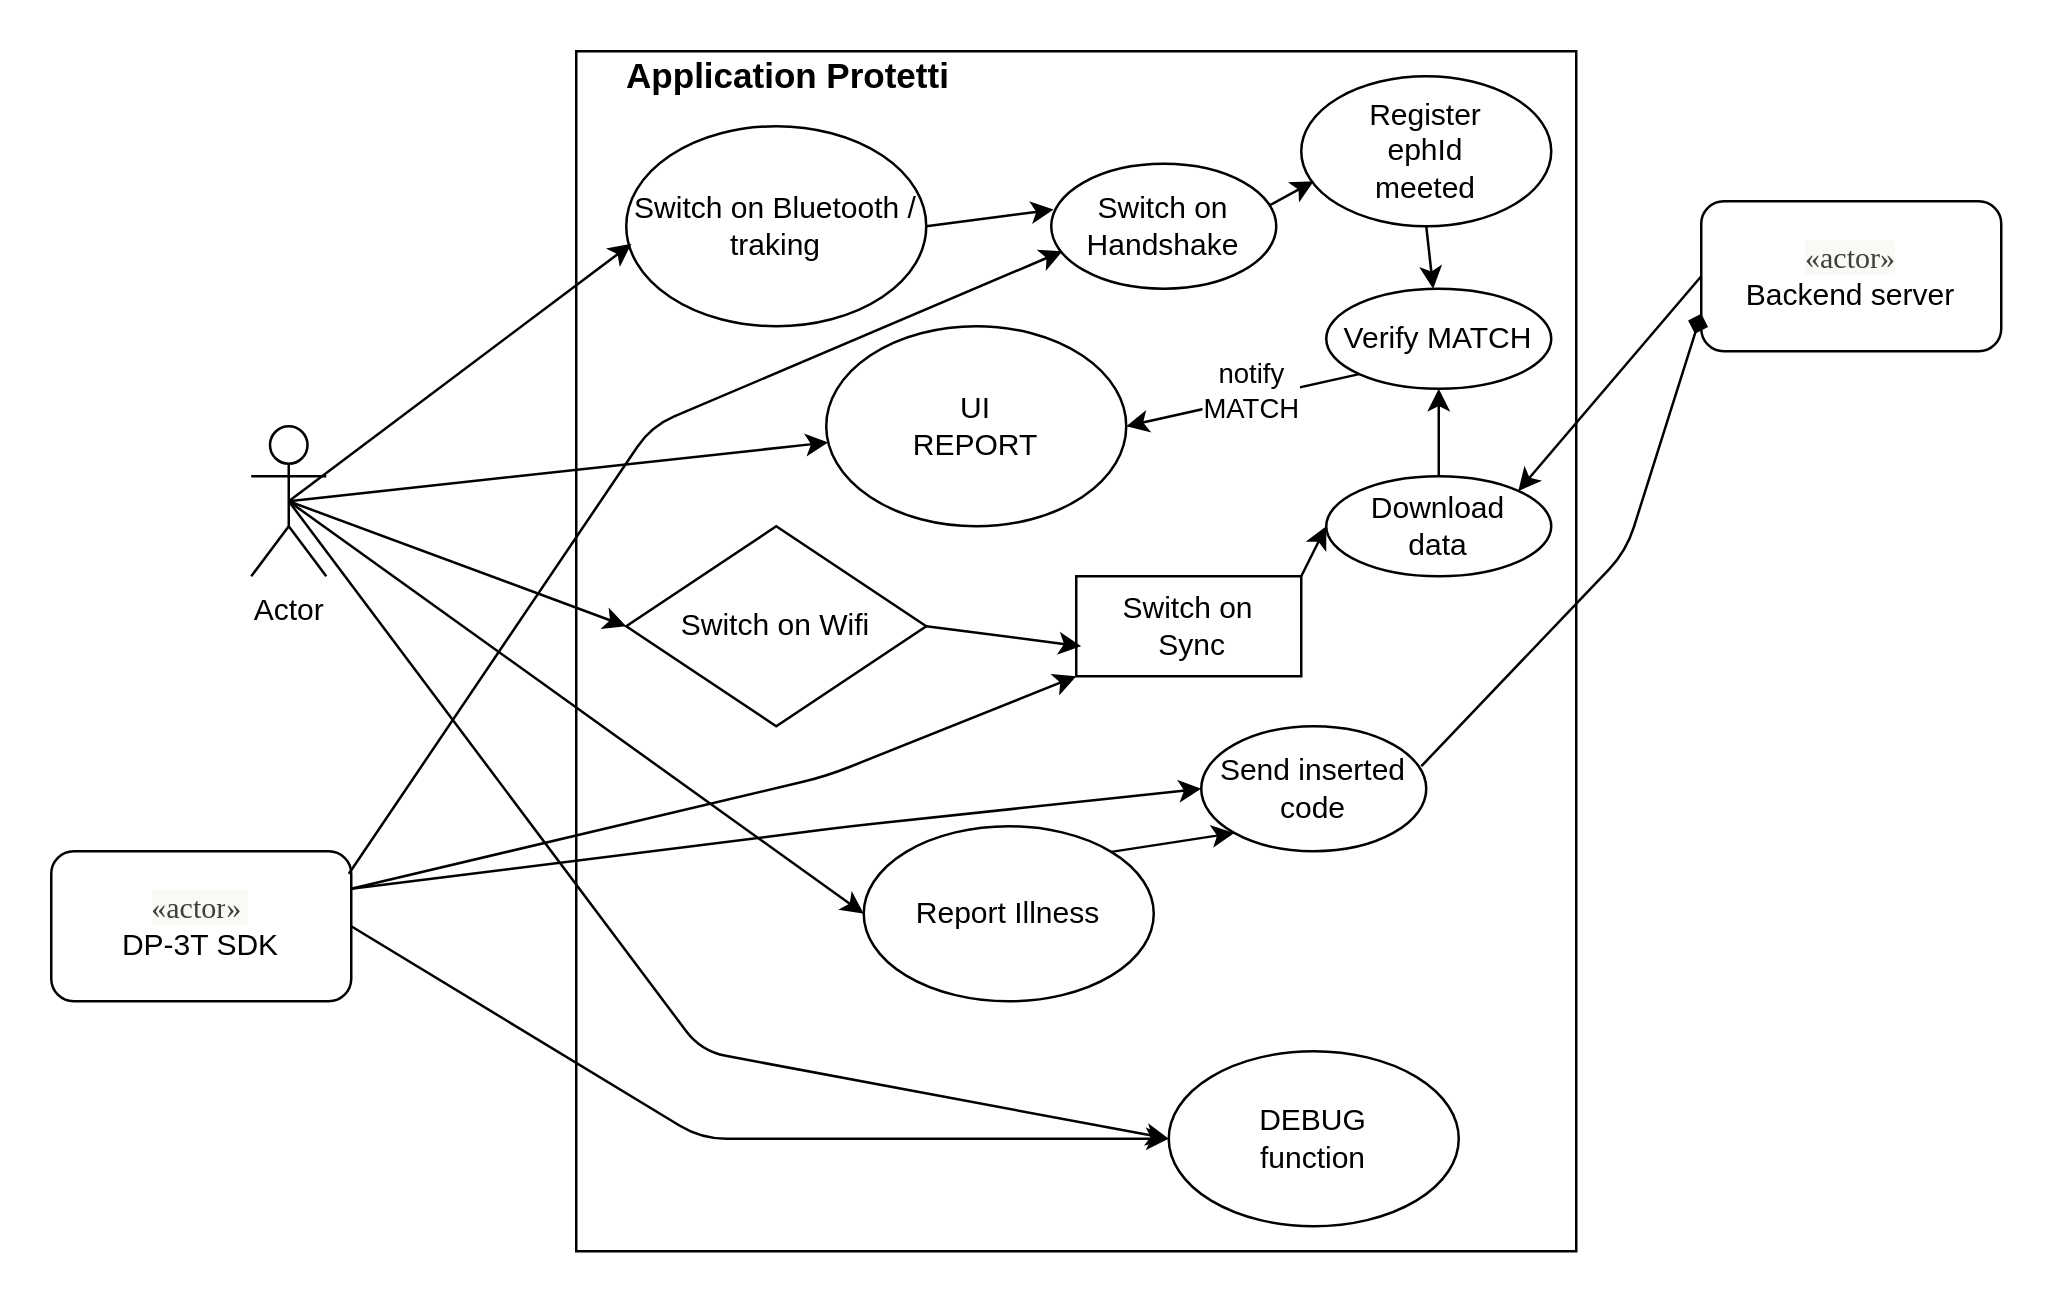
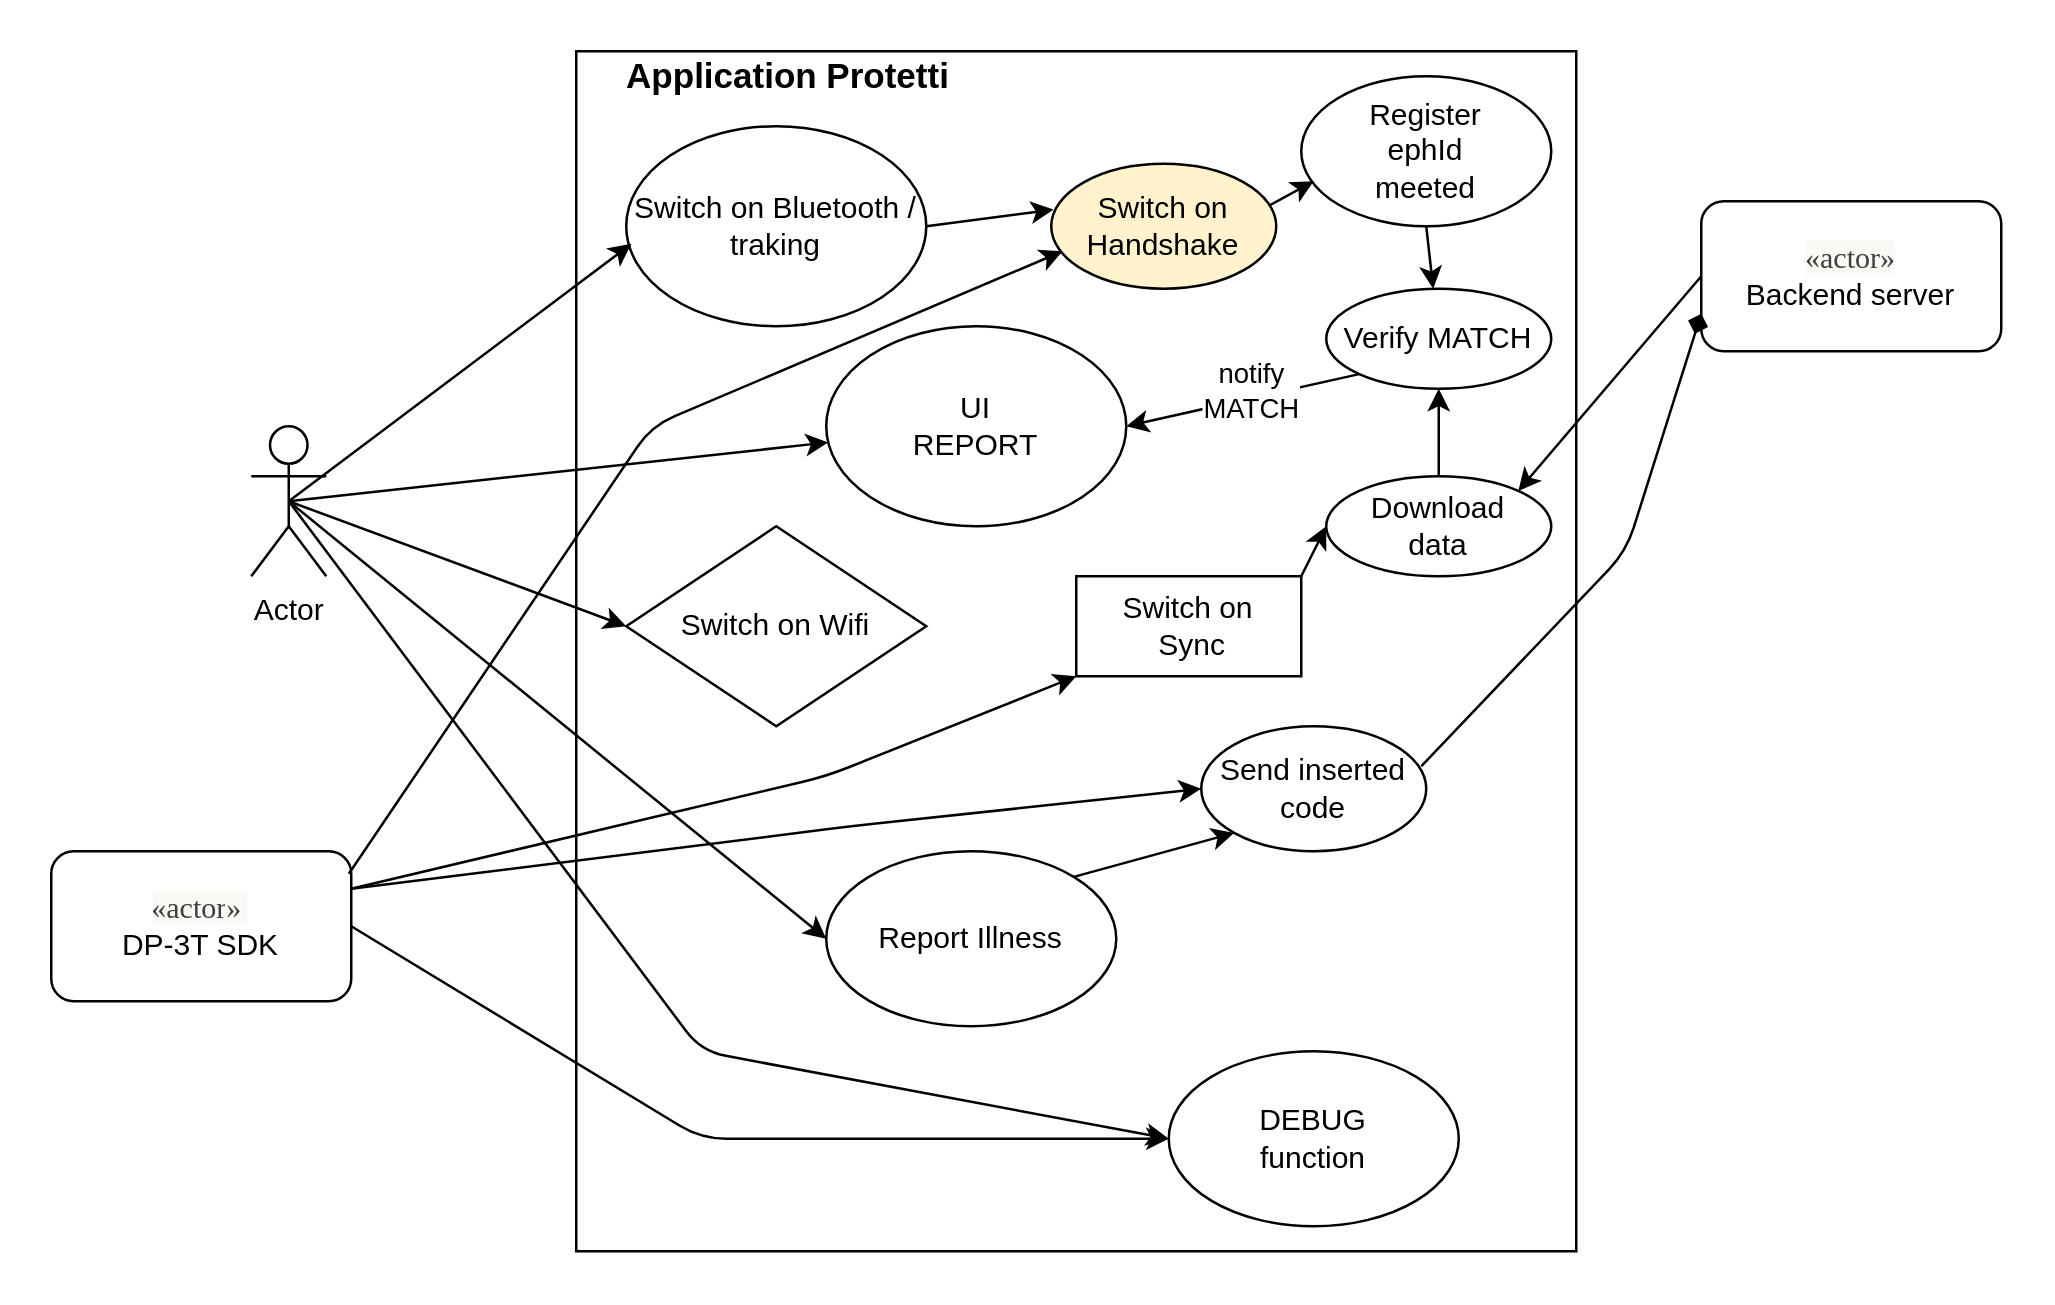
(1164, 226) -> (1164, 226)
(996, 635) -> none
(1009, 914) -> (971, 939)
